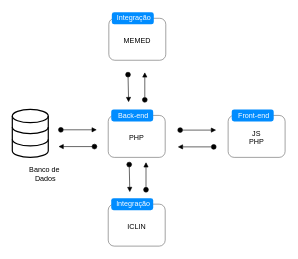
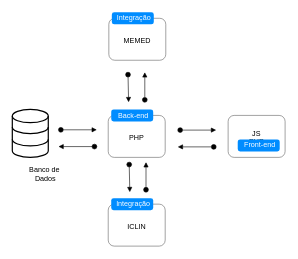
(253, 116) -> (259, 146)
